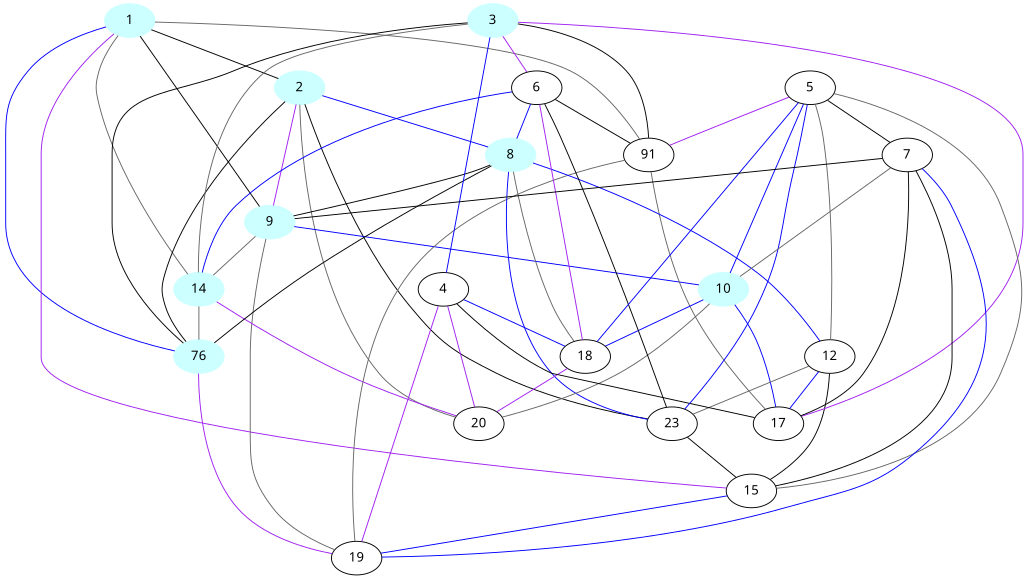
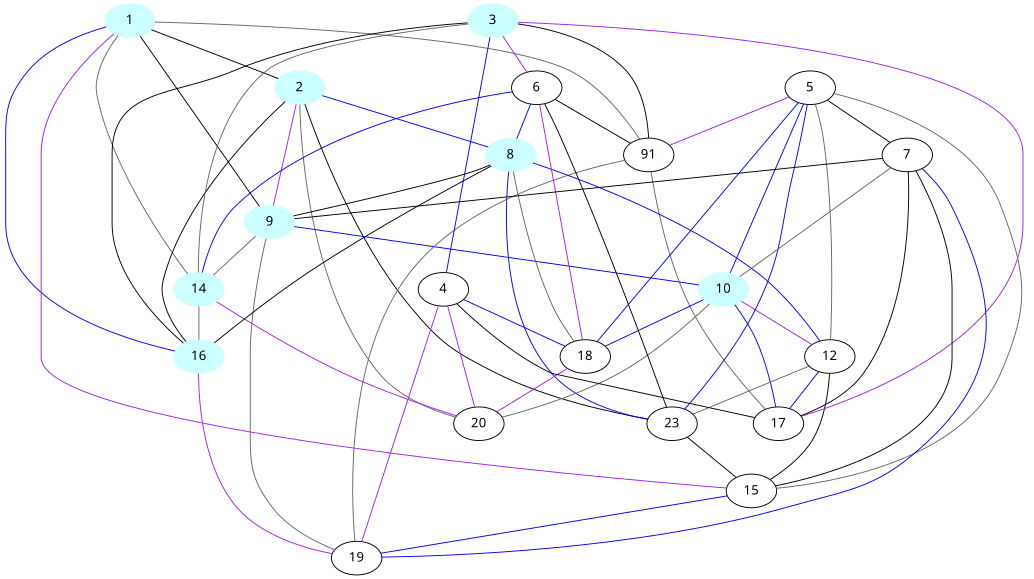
none -> (777, 323)
(199, 357) -> (199, 357)
